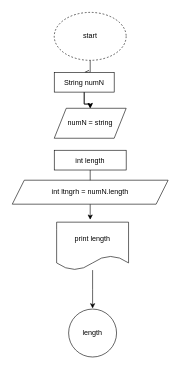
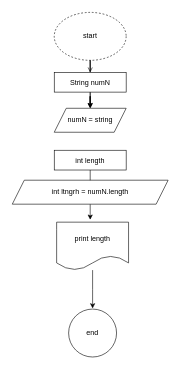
(84, 82) -> (90, 82)
(90, 123) -> (90, 120)
(93, 333) -> (93, 333)
